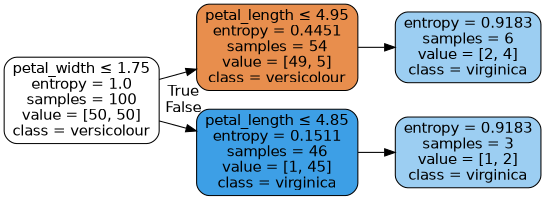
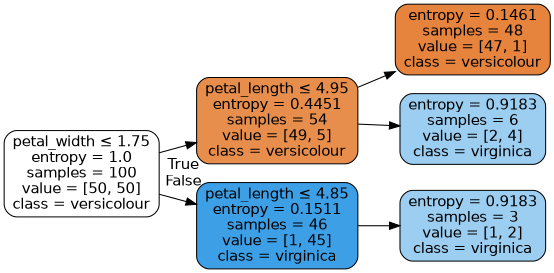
none -> (473, 40)
